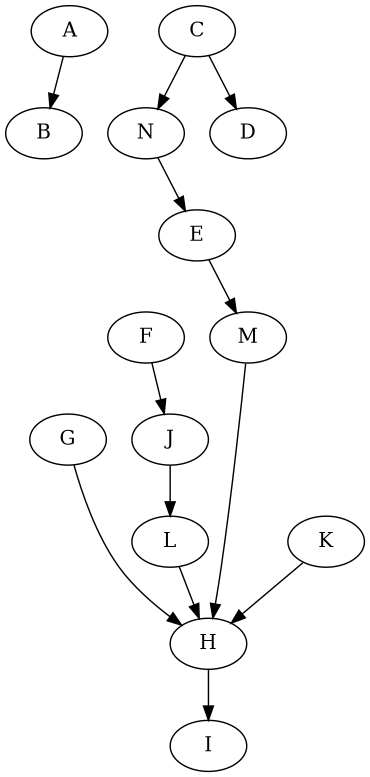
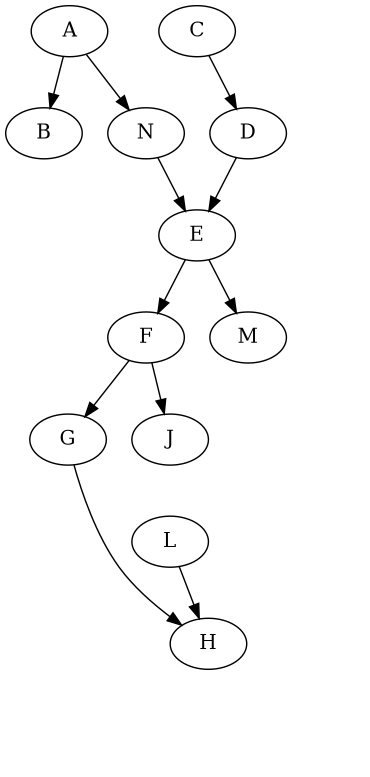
(175, 76) -> (103, 77)
none -> (226, 178)
none -> (175, 280)
none -> (111, 383)
(170, 484) -> none
(232, 484) -> none
(326, 542) -> none
(208, 746) -> none
